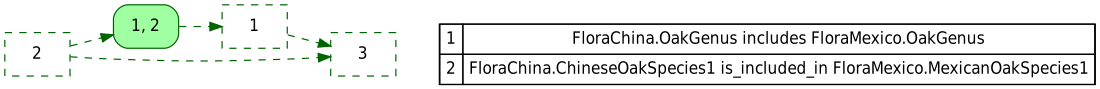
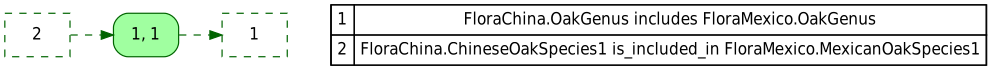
(146, 27) -> (146, 35)
(363, 54) -> none
